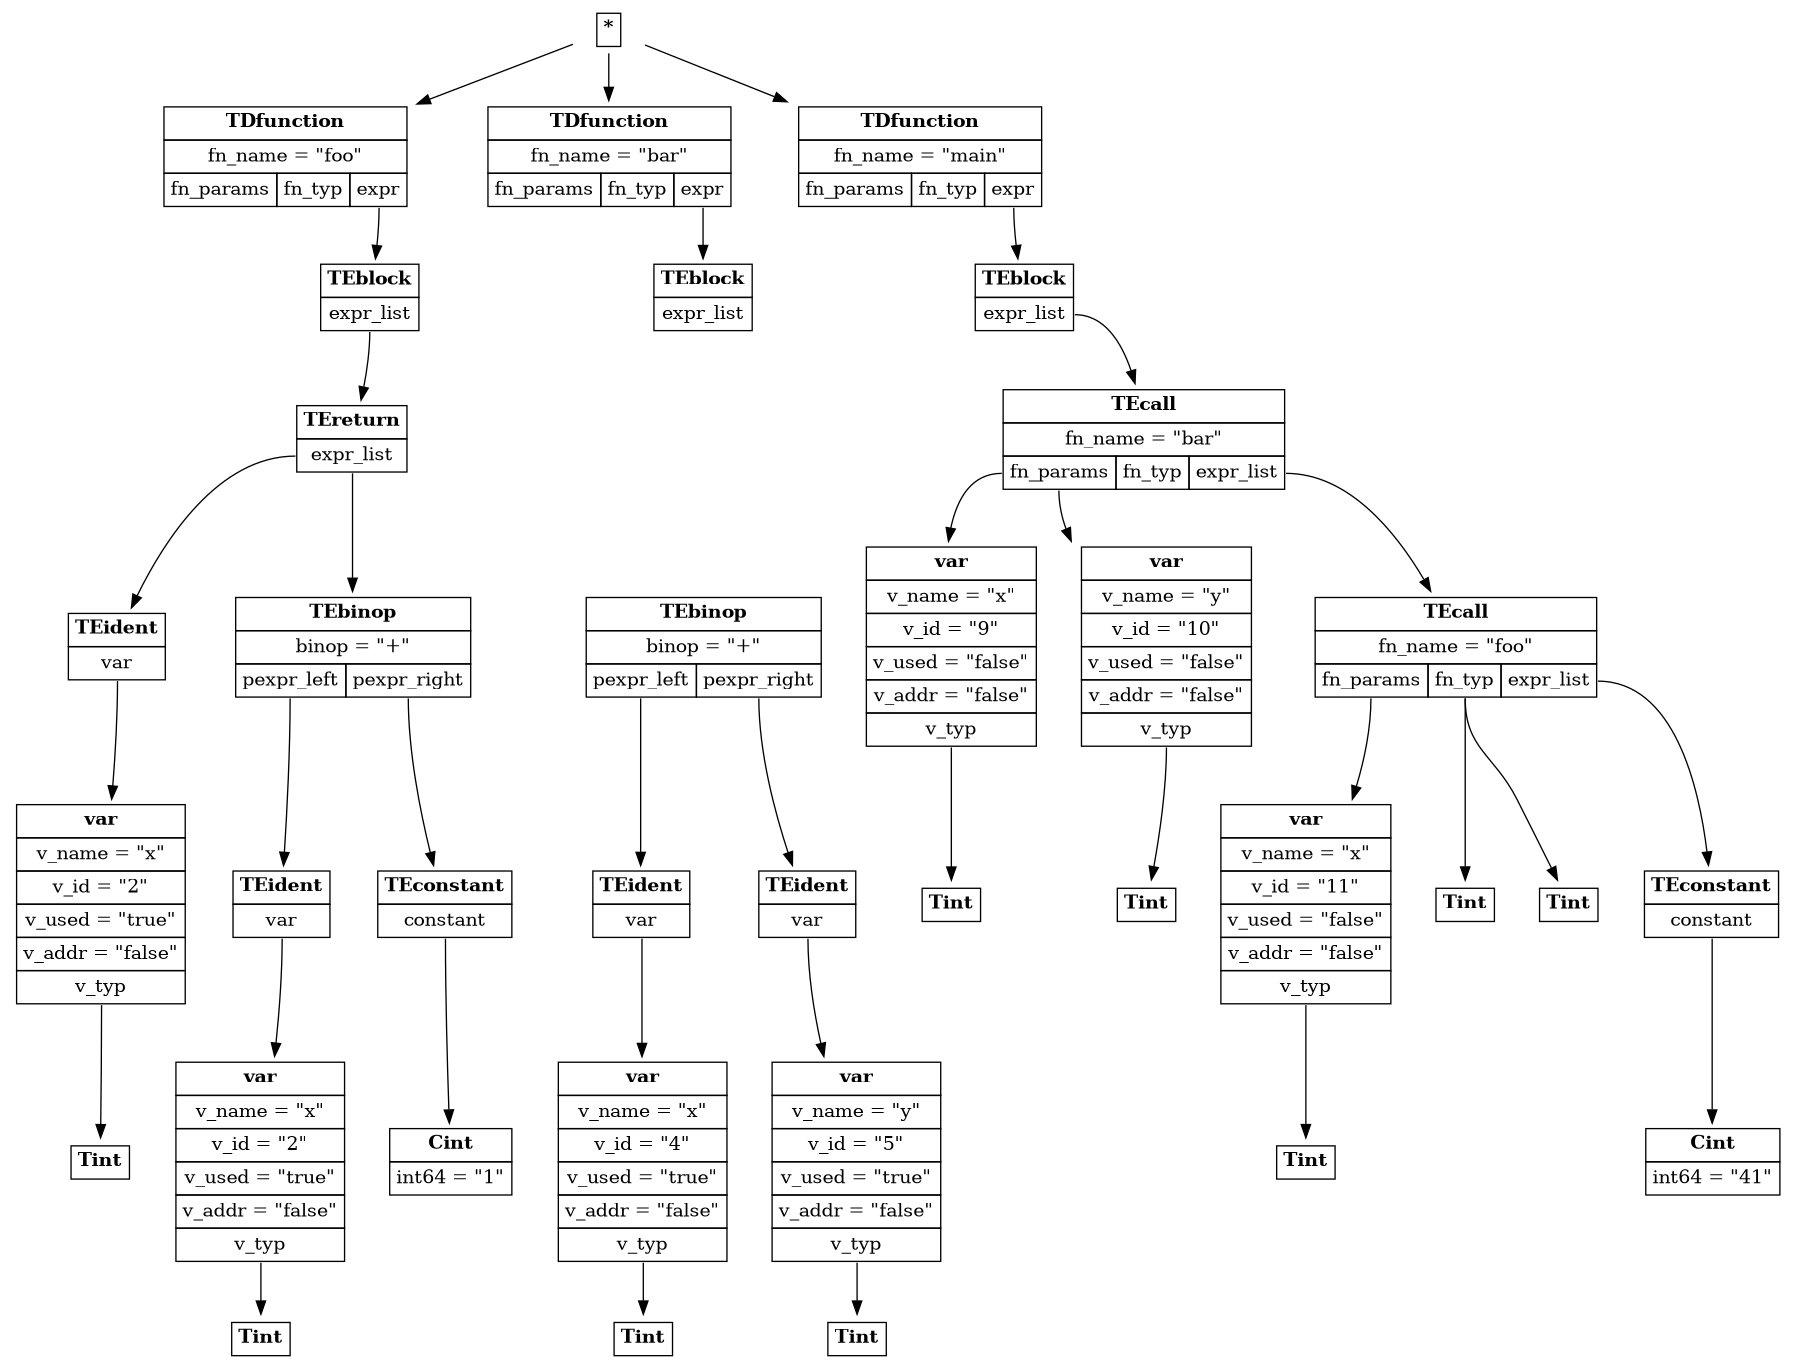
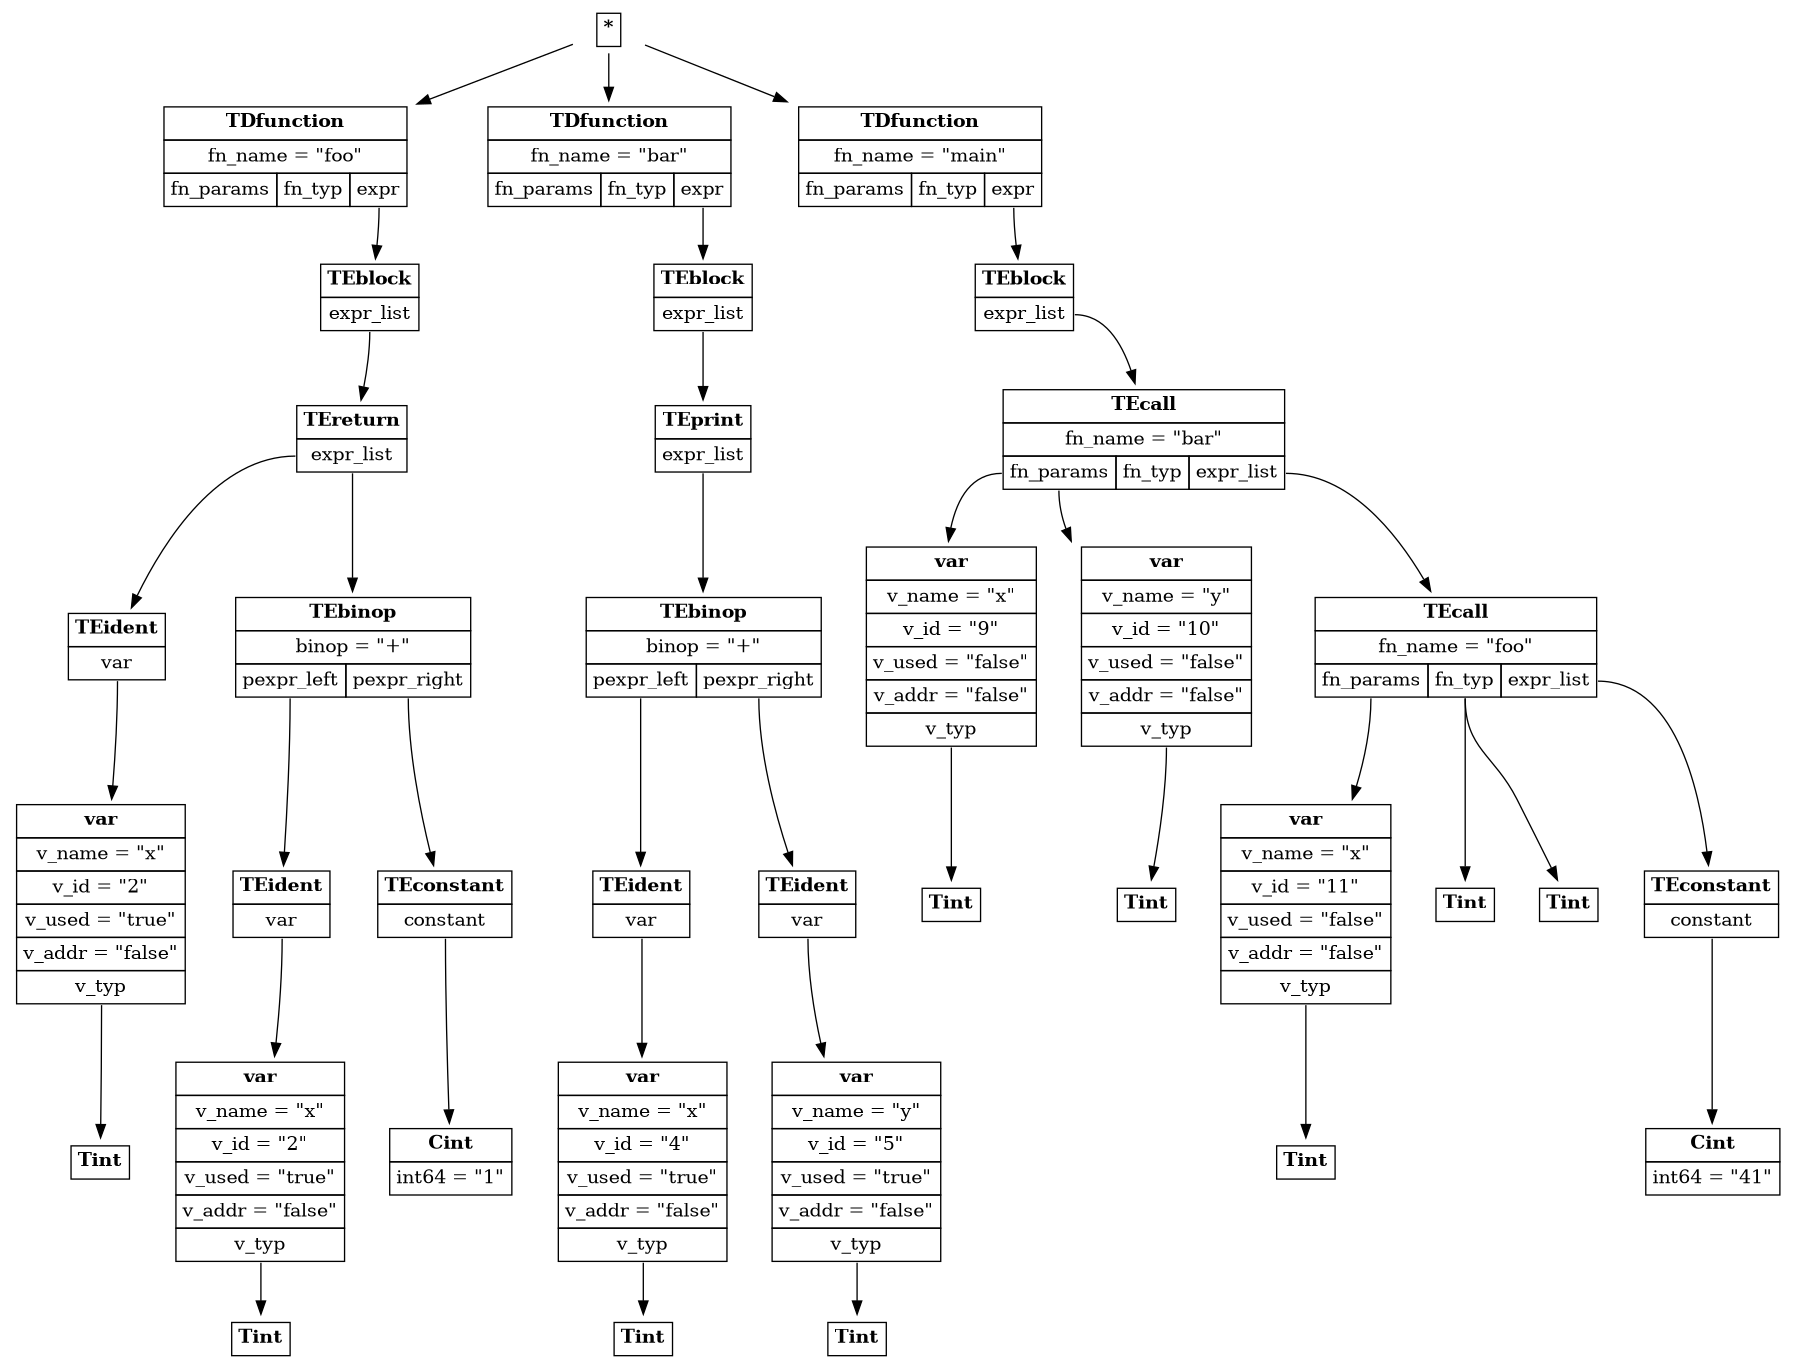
none -> (703, 439)
